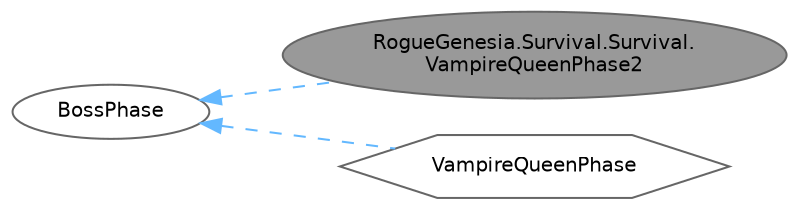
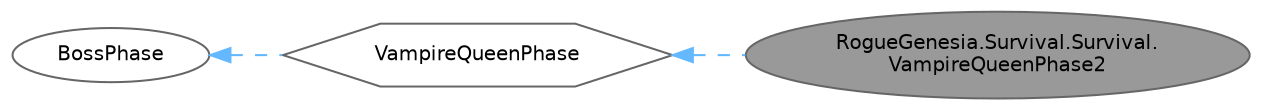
(278, 89) -> (719, 55)
